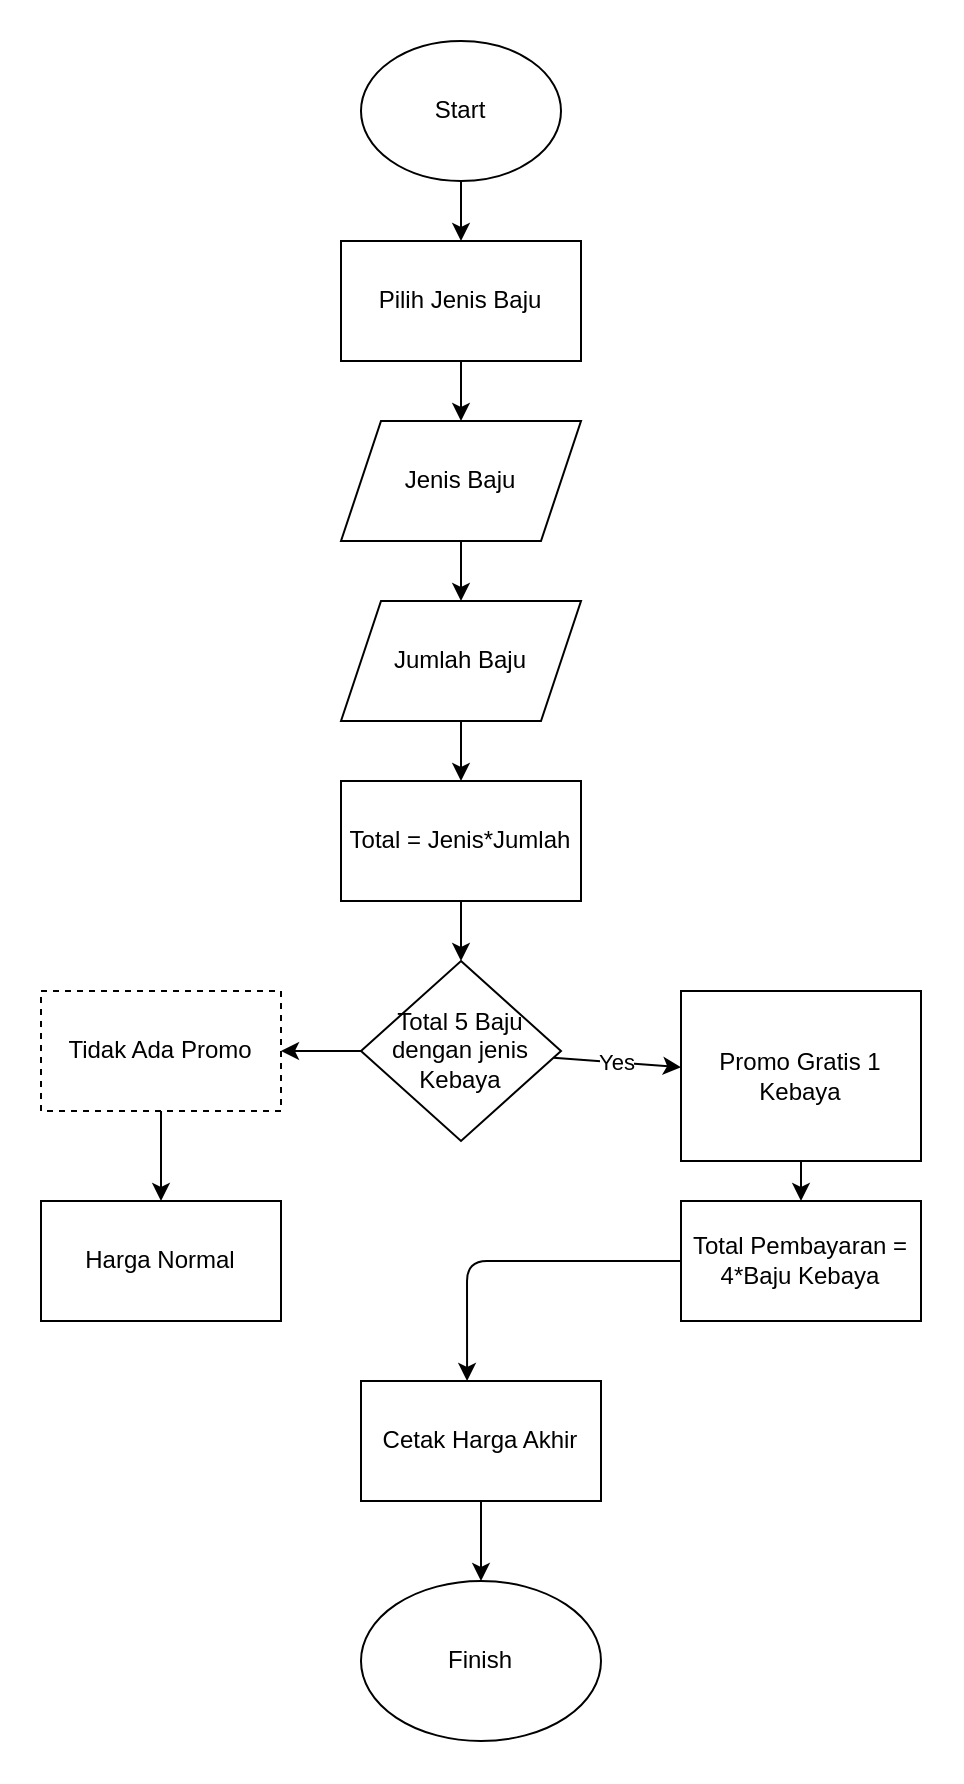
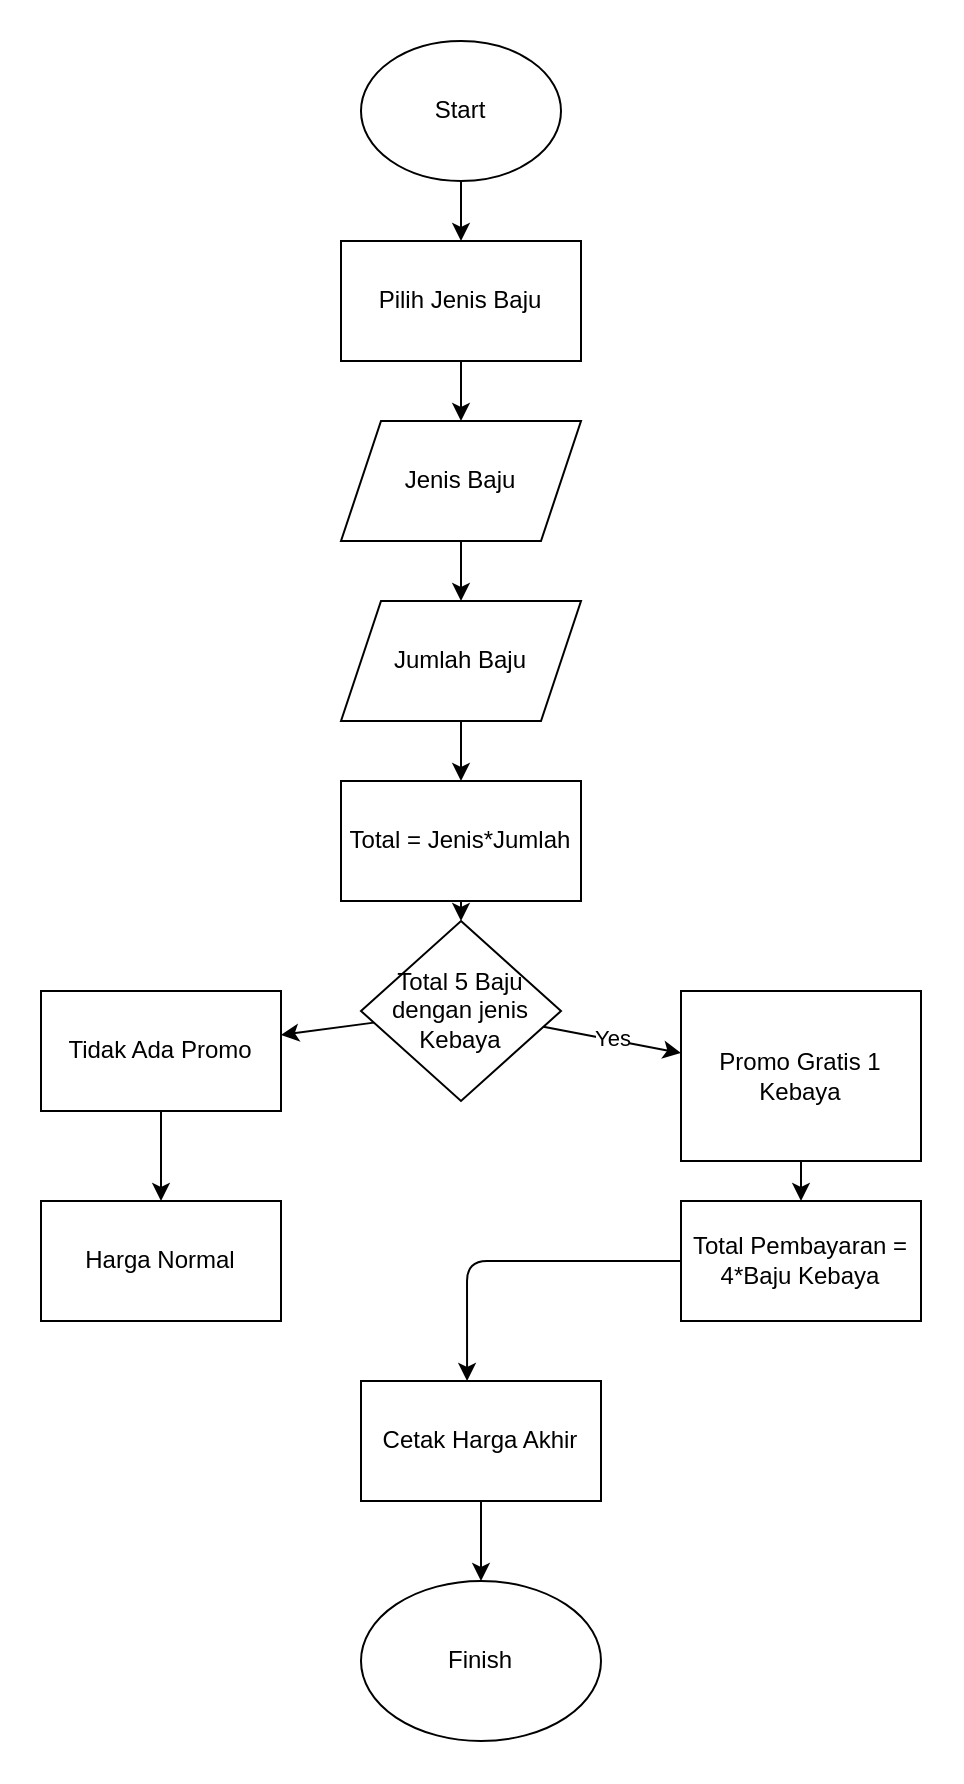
(161, 1051) -> (161, 1051)
(461, 1051) -> (461, 1011)
